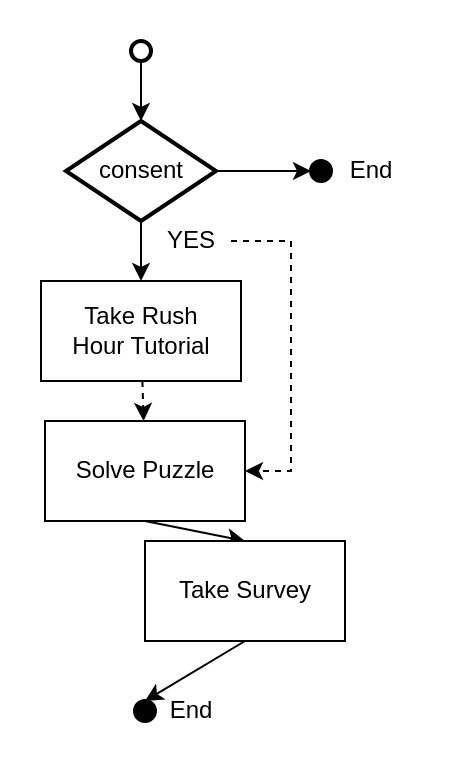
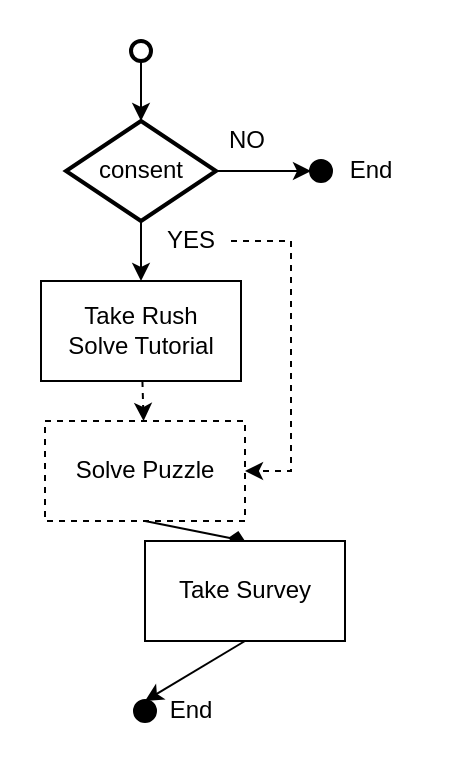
none -> (246, 141)
(142, 331) -> (142, 331)
(145, 471) -> (145, 471)
(230, 538) -> (229, 538)
